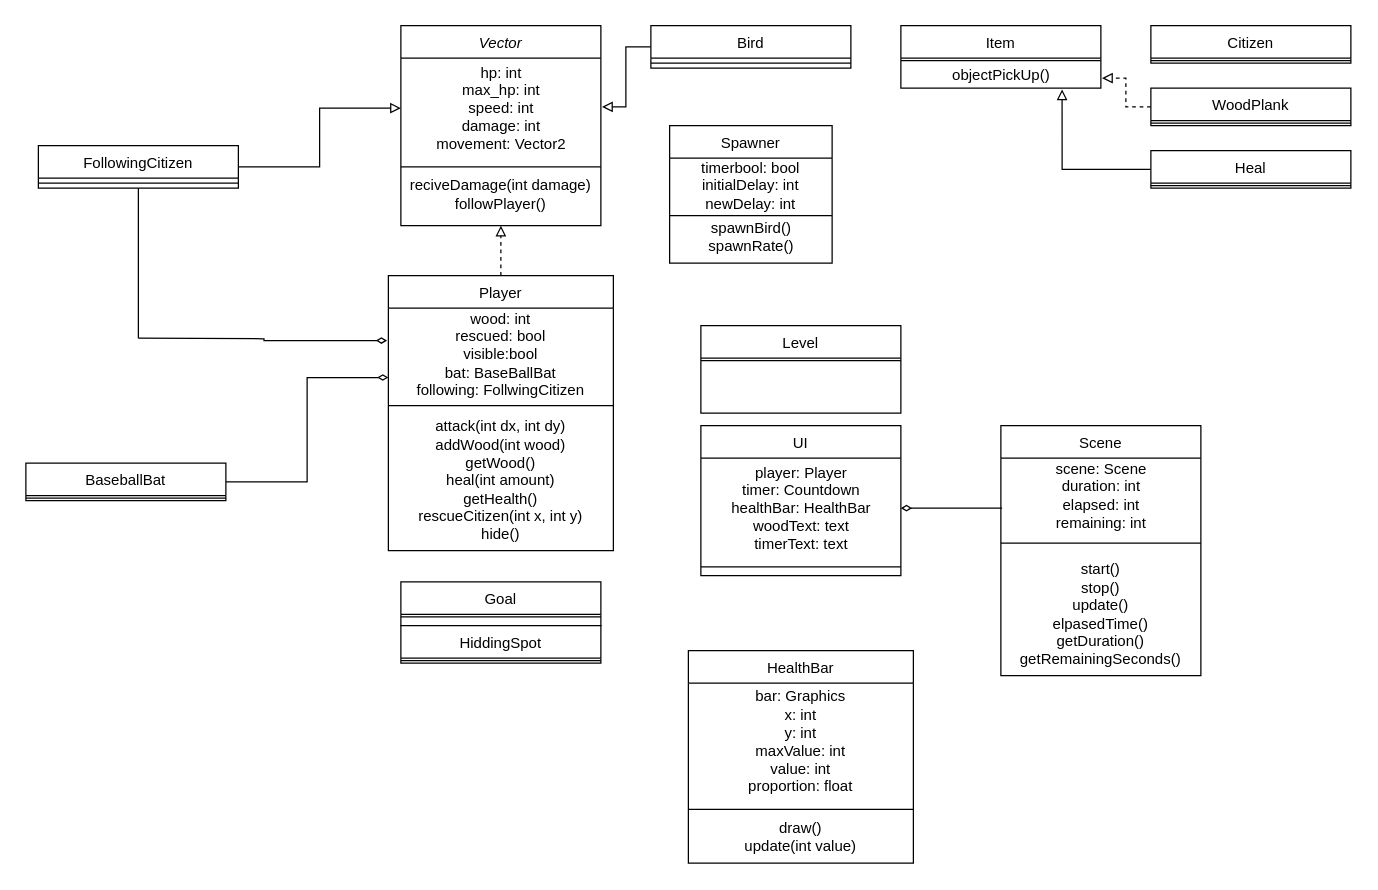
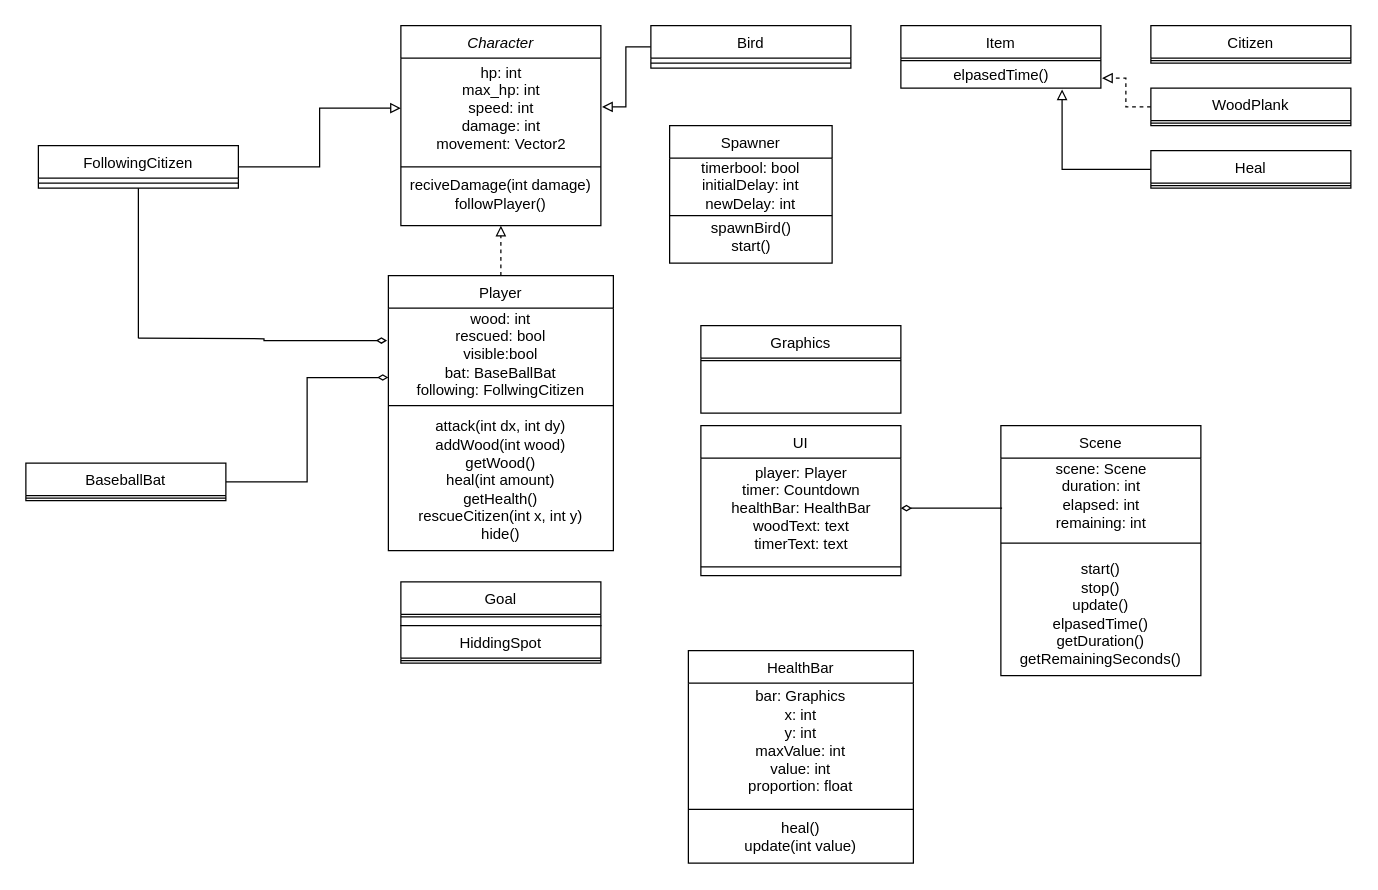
(500, 43) -> (500, 43)
(1001, 76) -> (1001, 76)
(751, 237) -> (751, 237)
(800, 343) -> (800, 343)
(801, 837) -> (801, 837)
